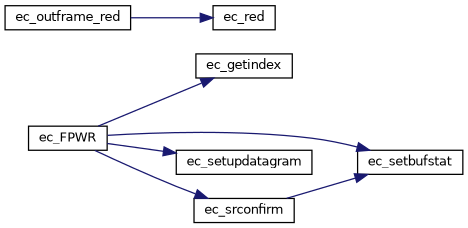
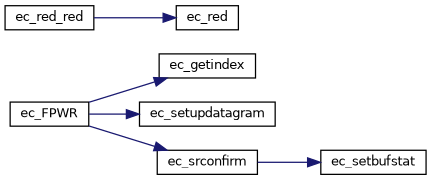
(68, 18) -> (49, 18)
(233, 133) -> none
